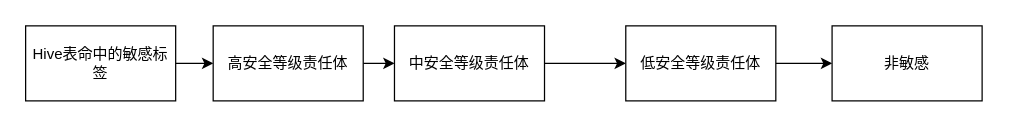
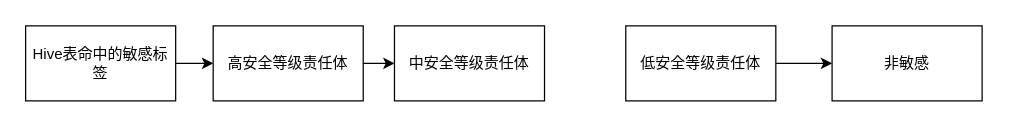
(581, 63) -> none
